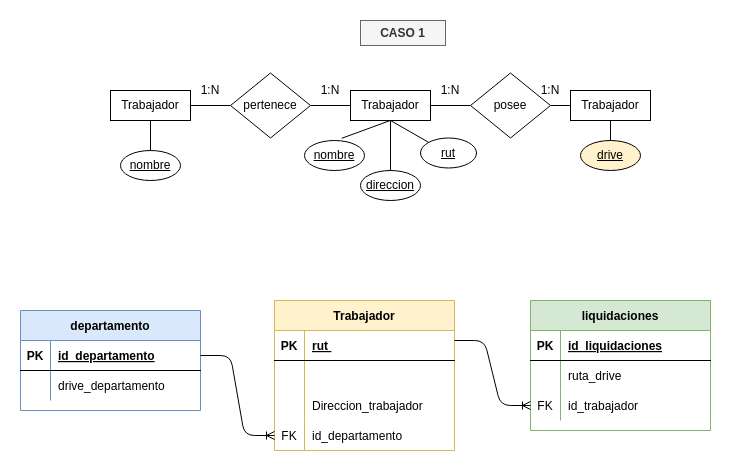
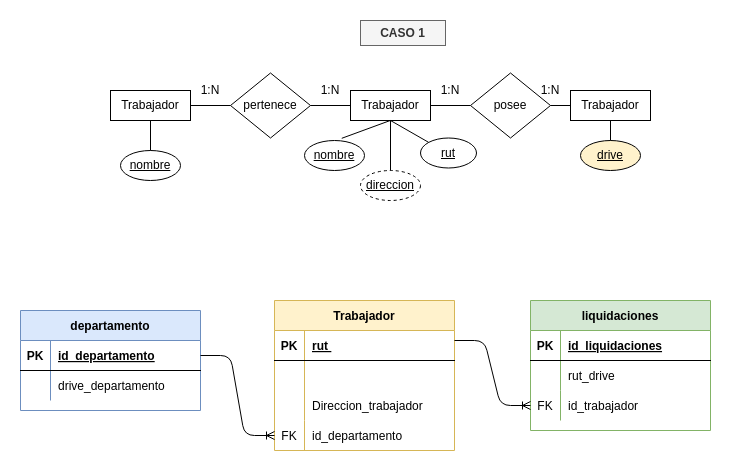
(391, 186) -> (391, 186)
(600, 376) -> (597, 376)
